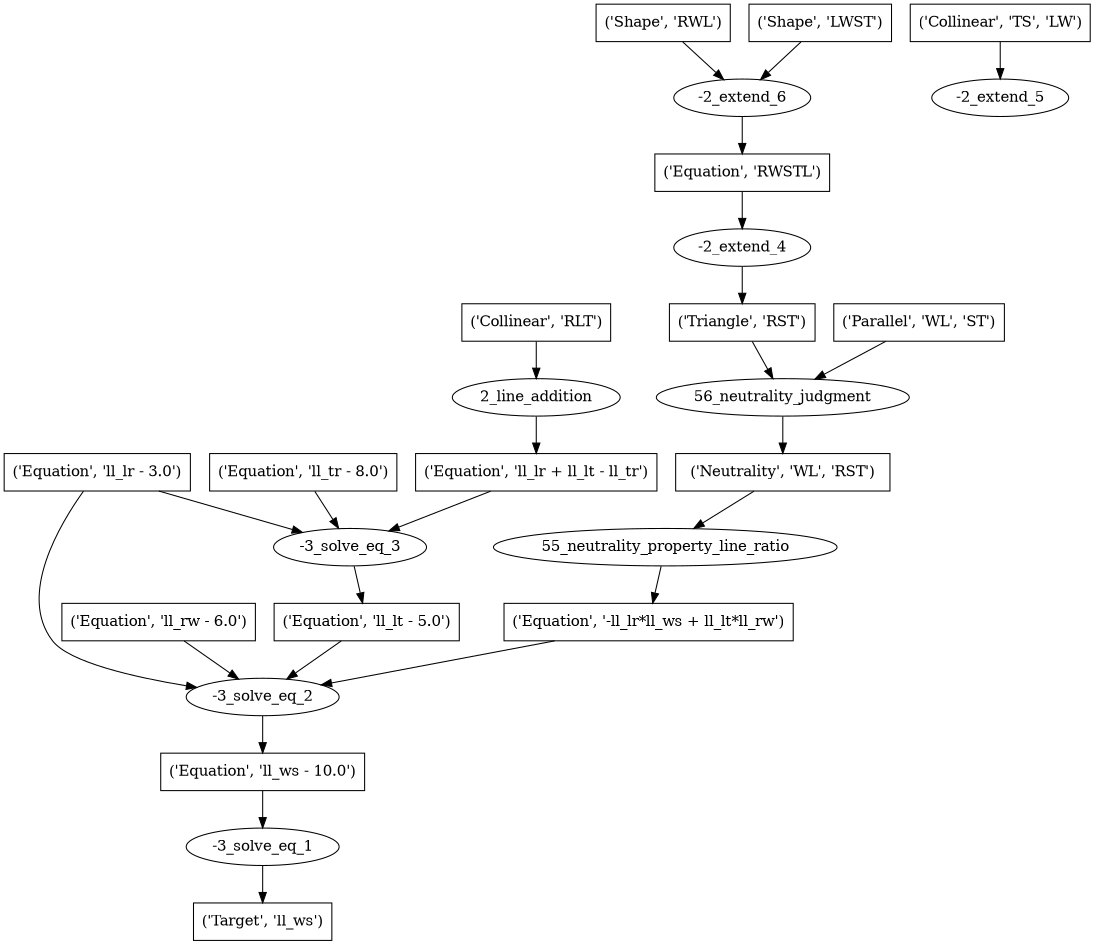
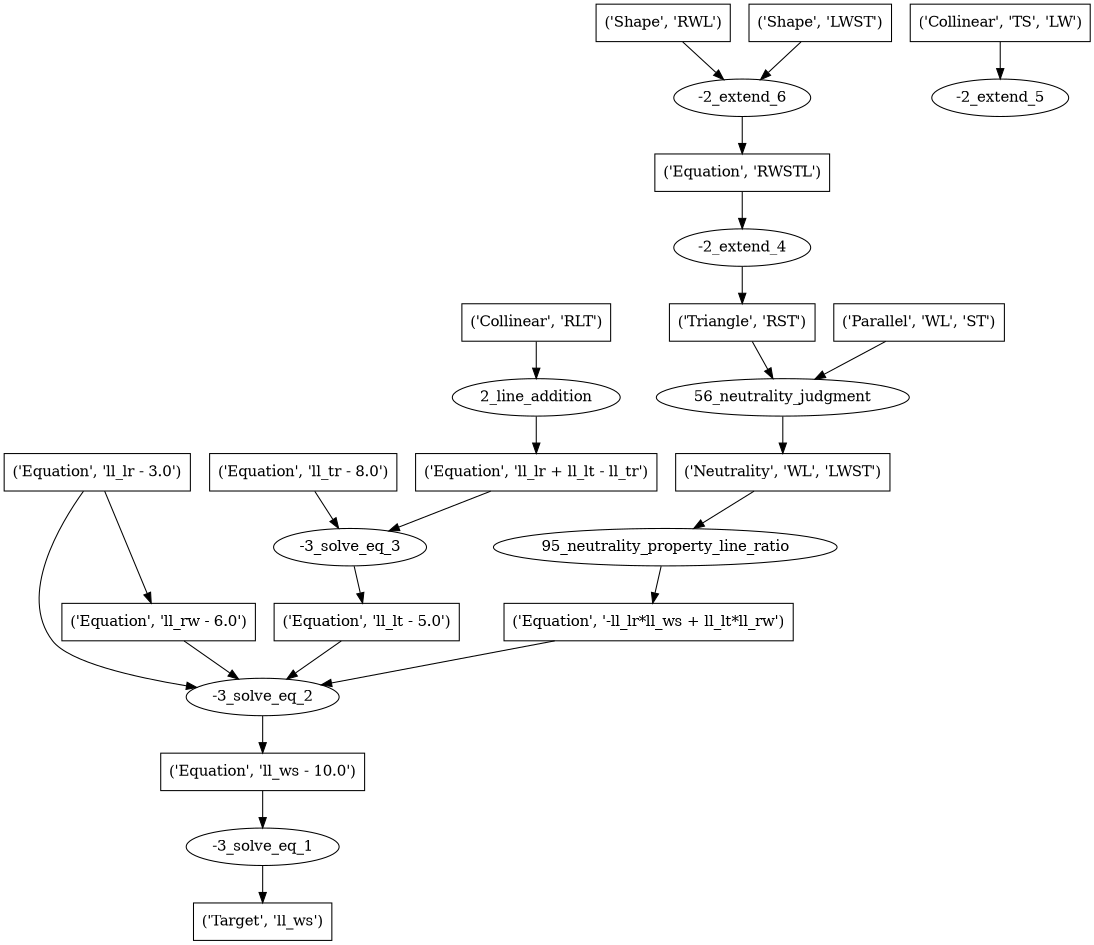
(783, 472) -> (783, 472)
(226, 510) -> (126, 542)
(665, 547) -> (665, 547)
